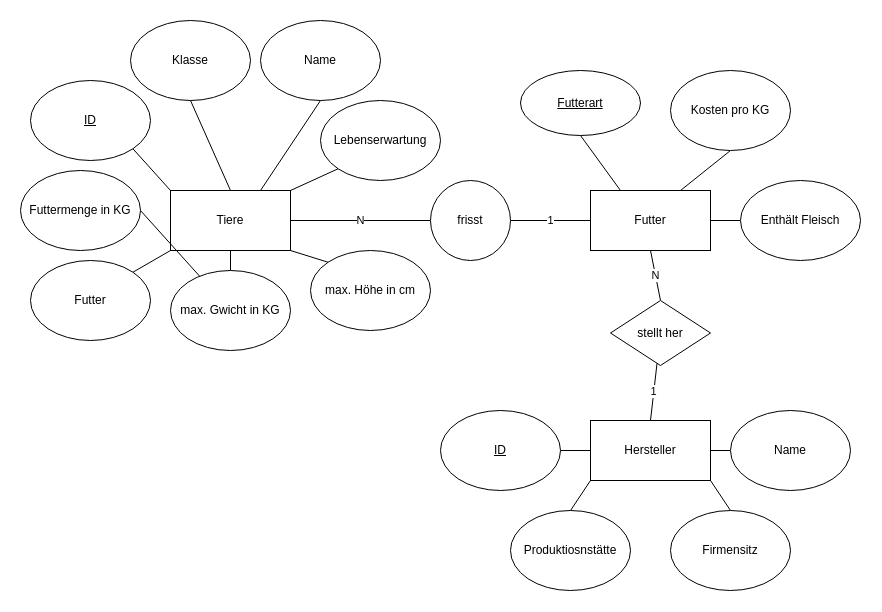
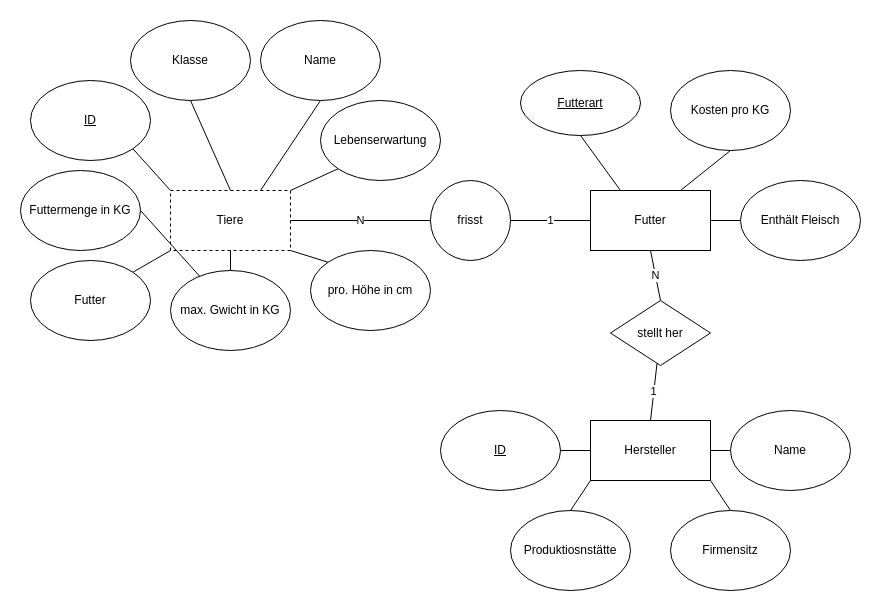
(231, 221) -> (231, 221)
(371, 291) -> (371, 291)
